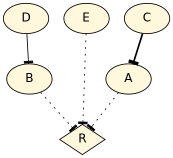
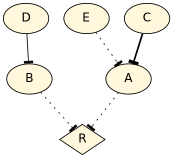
(85, 77) -> (106, 47)
